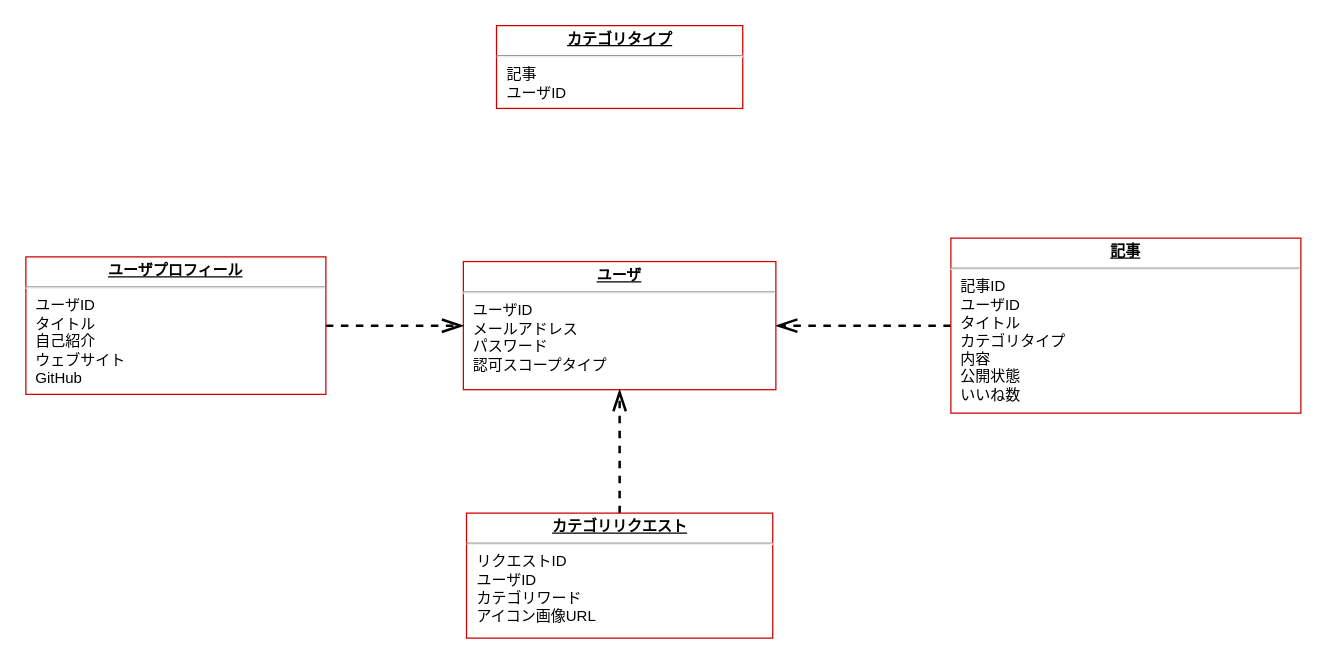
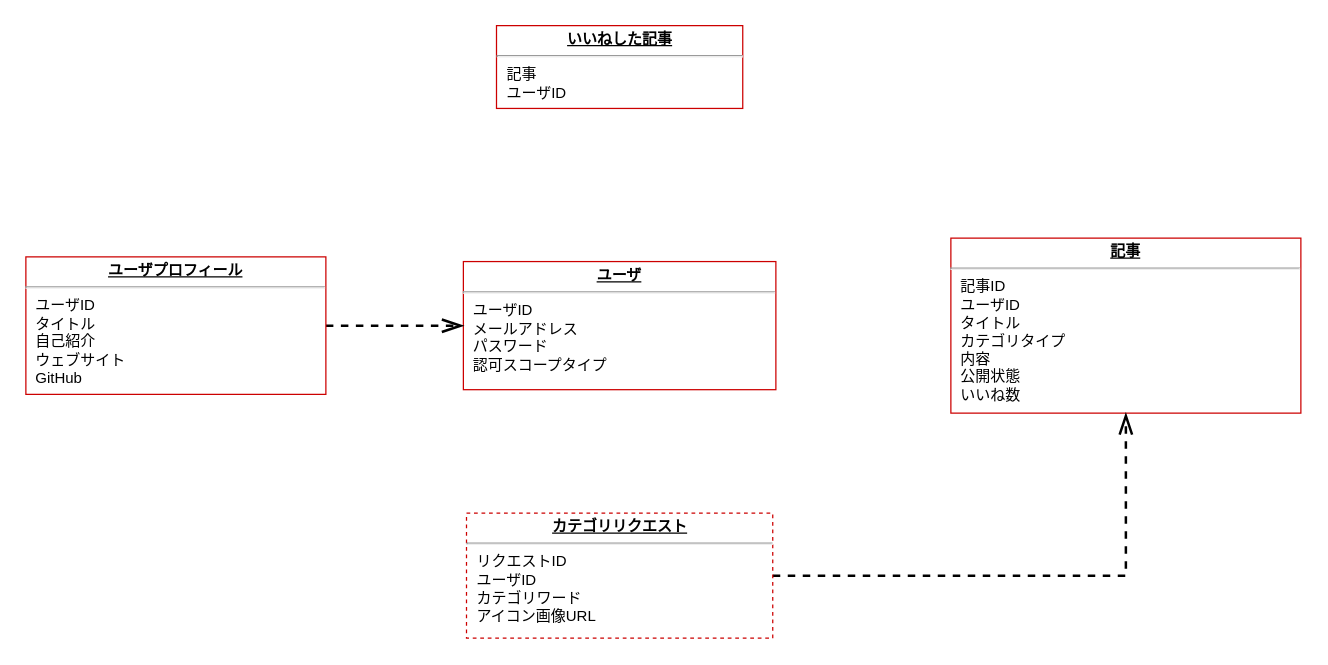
(549, 53) -> (549, 53)
(866, 326) -> none
(619, 454) -> (1027, 576)
(619, 576) -> (619, 576)
